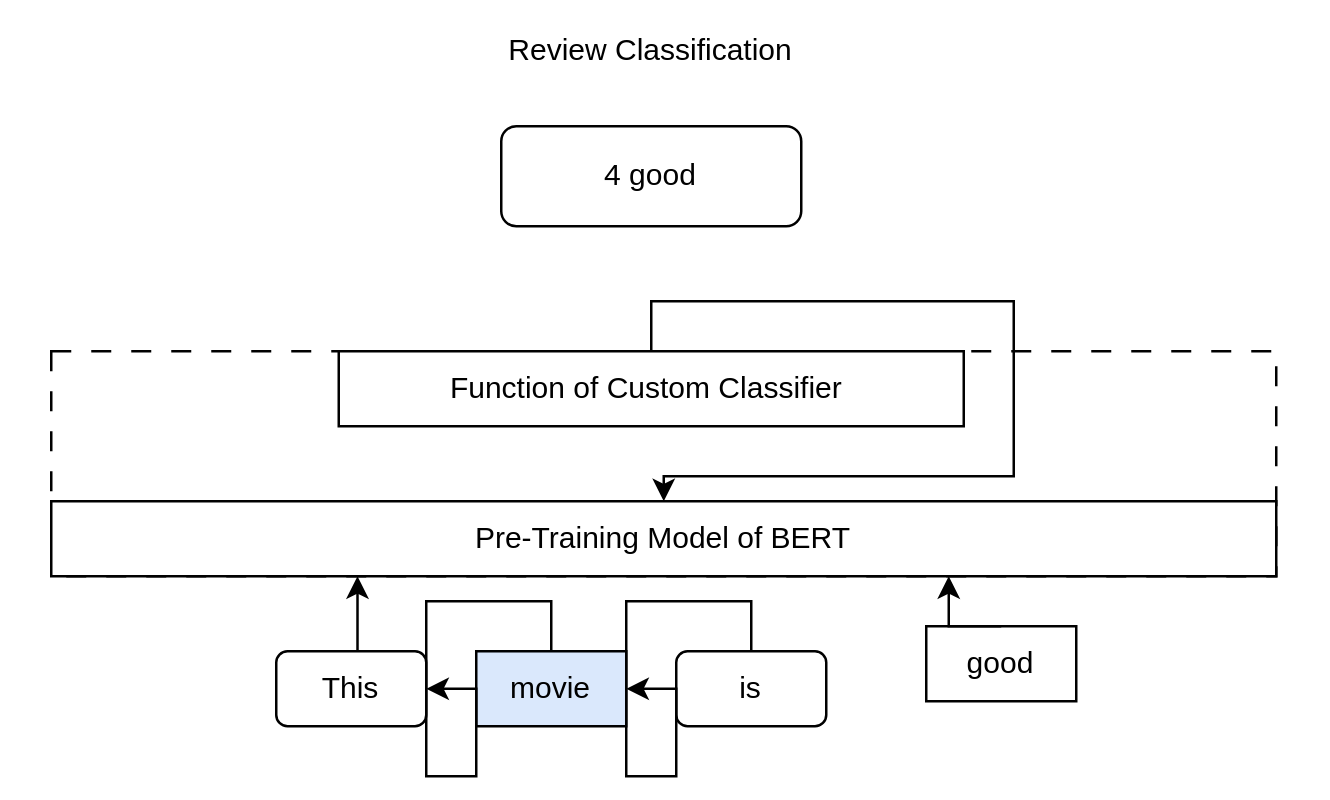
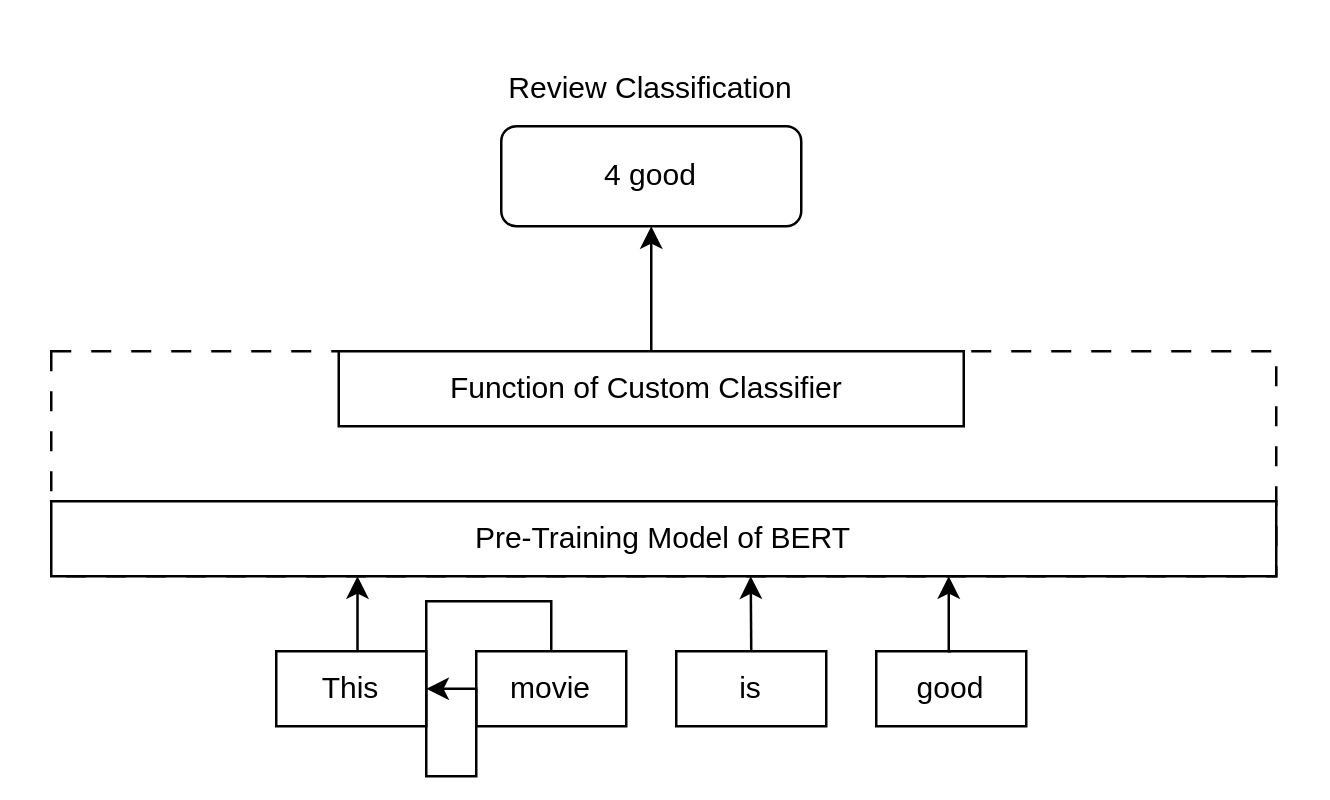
(651, 51) -> (651, 89)
(1014, 385) -> (651, 273)
(665, 601) -> (751, 598)
(1001, 664) -> (951, 689)
(351, 689) -> (351, 689)
(551, 689) -> (551, 689)
(751, 689) -> (751, 689)
